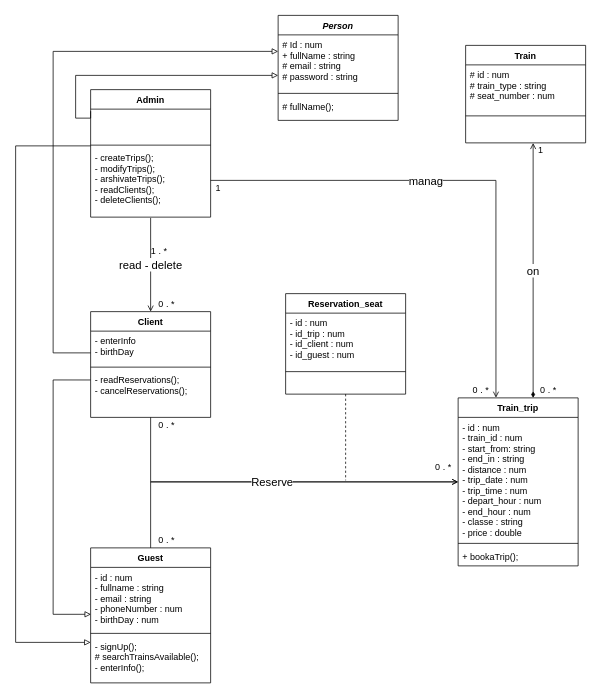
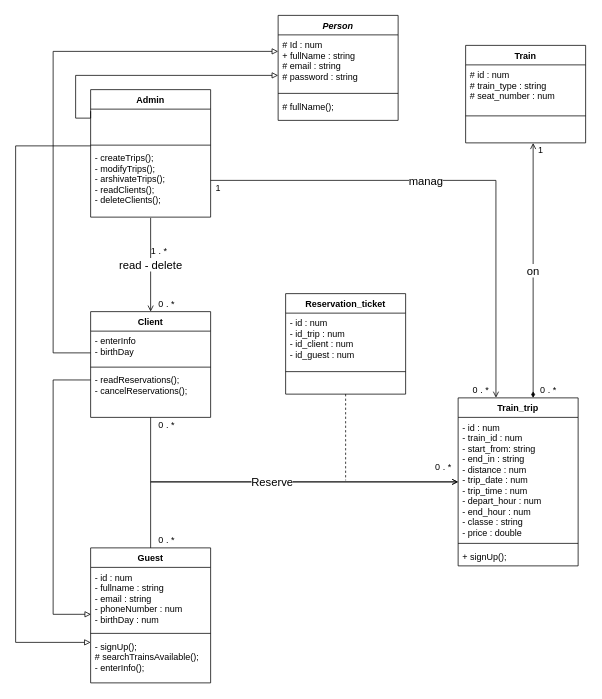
(345, 304) -> (345, 304)
(494, 557) -> (486, 557)
